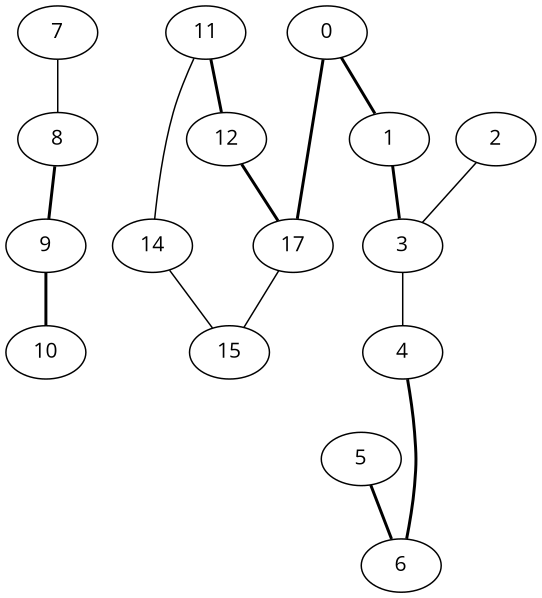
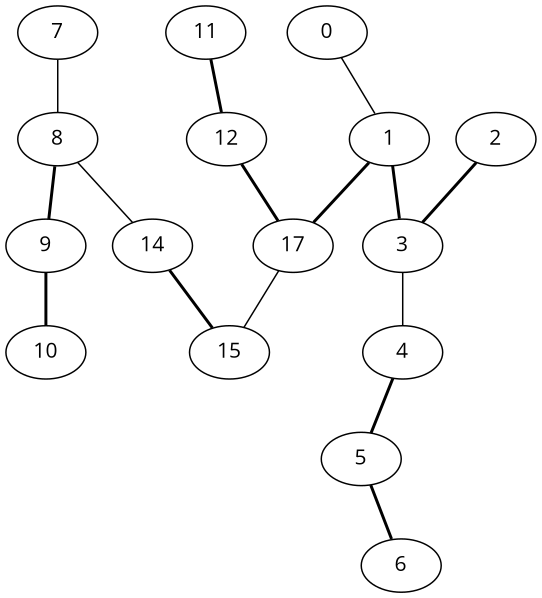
(358, 86) -> (358, 86)
(167, 137) -> (105, 192)
(310, 139) -> (341, 192)
(449, 192) -> (449, 192)
(191, 299) -> (191, 299)
(416, 459) -> (382, 406)
